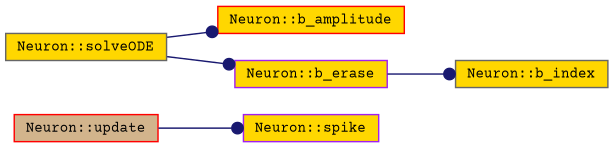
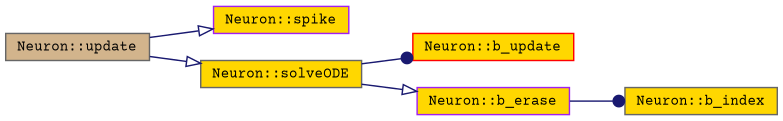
(311, 20) -> (493, 47)
none -> (168, 59)
(195, 60) -> (382, 87)
(86, 128) -> (78, 47)
(195, 128) -> (174, 34)
